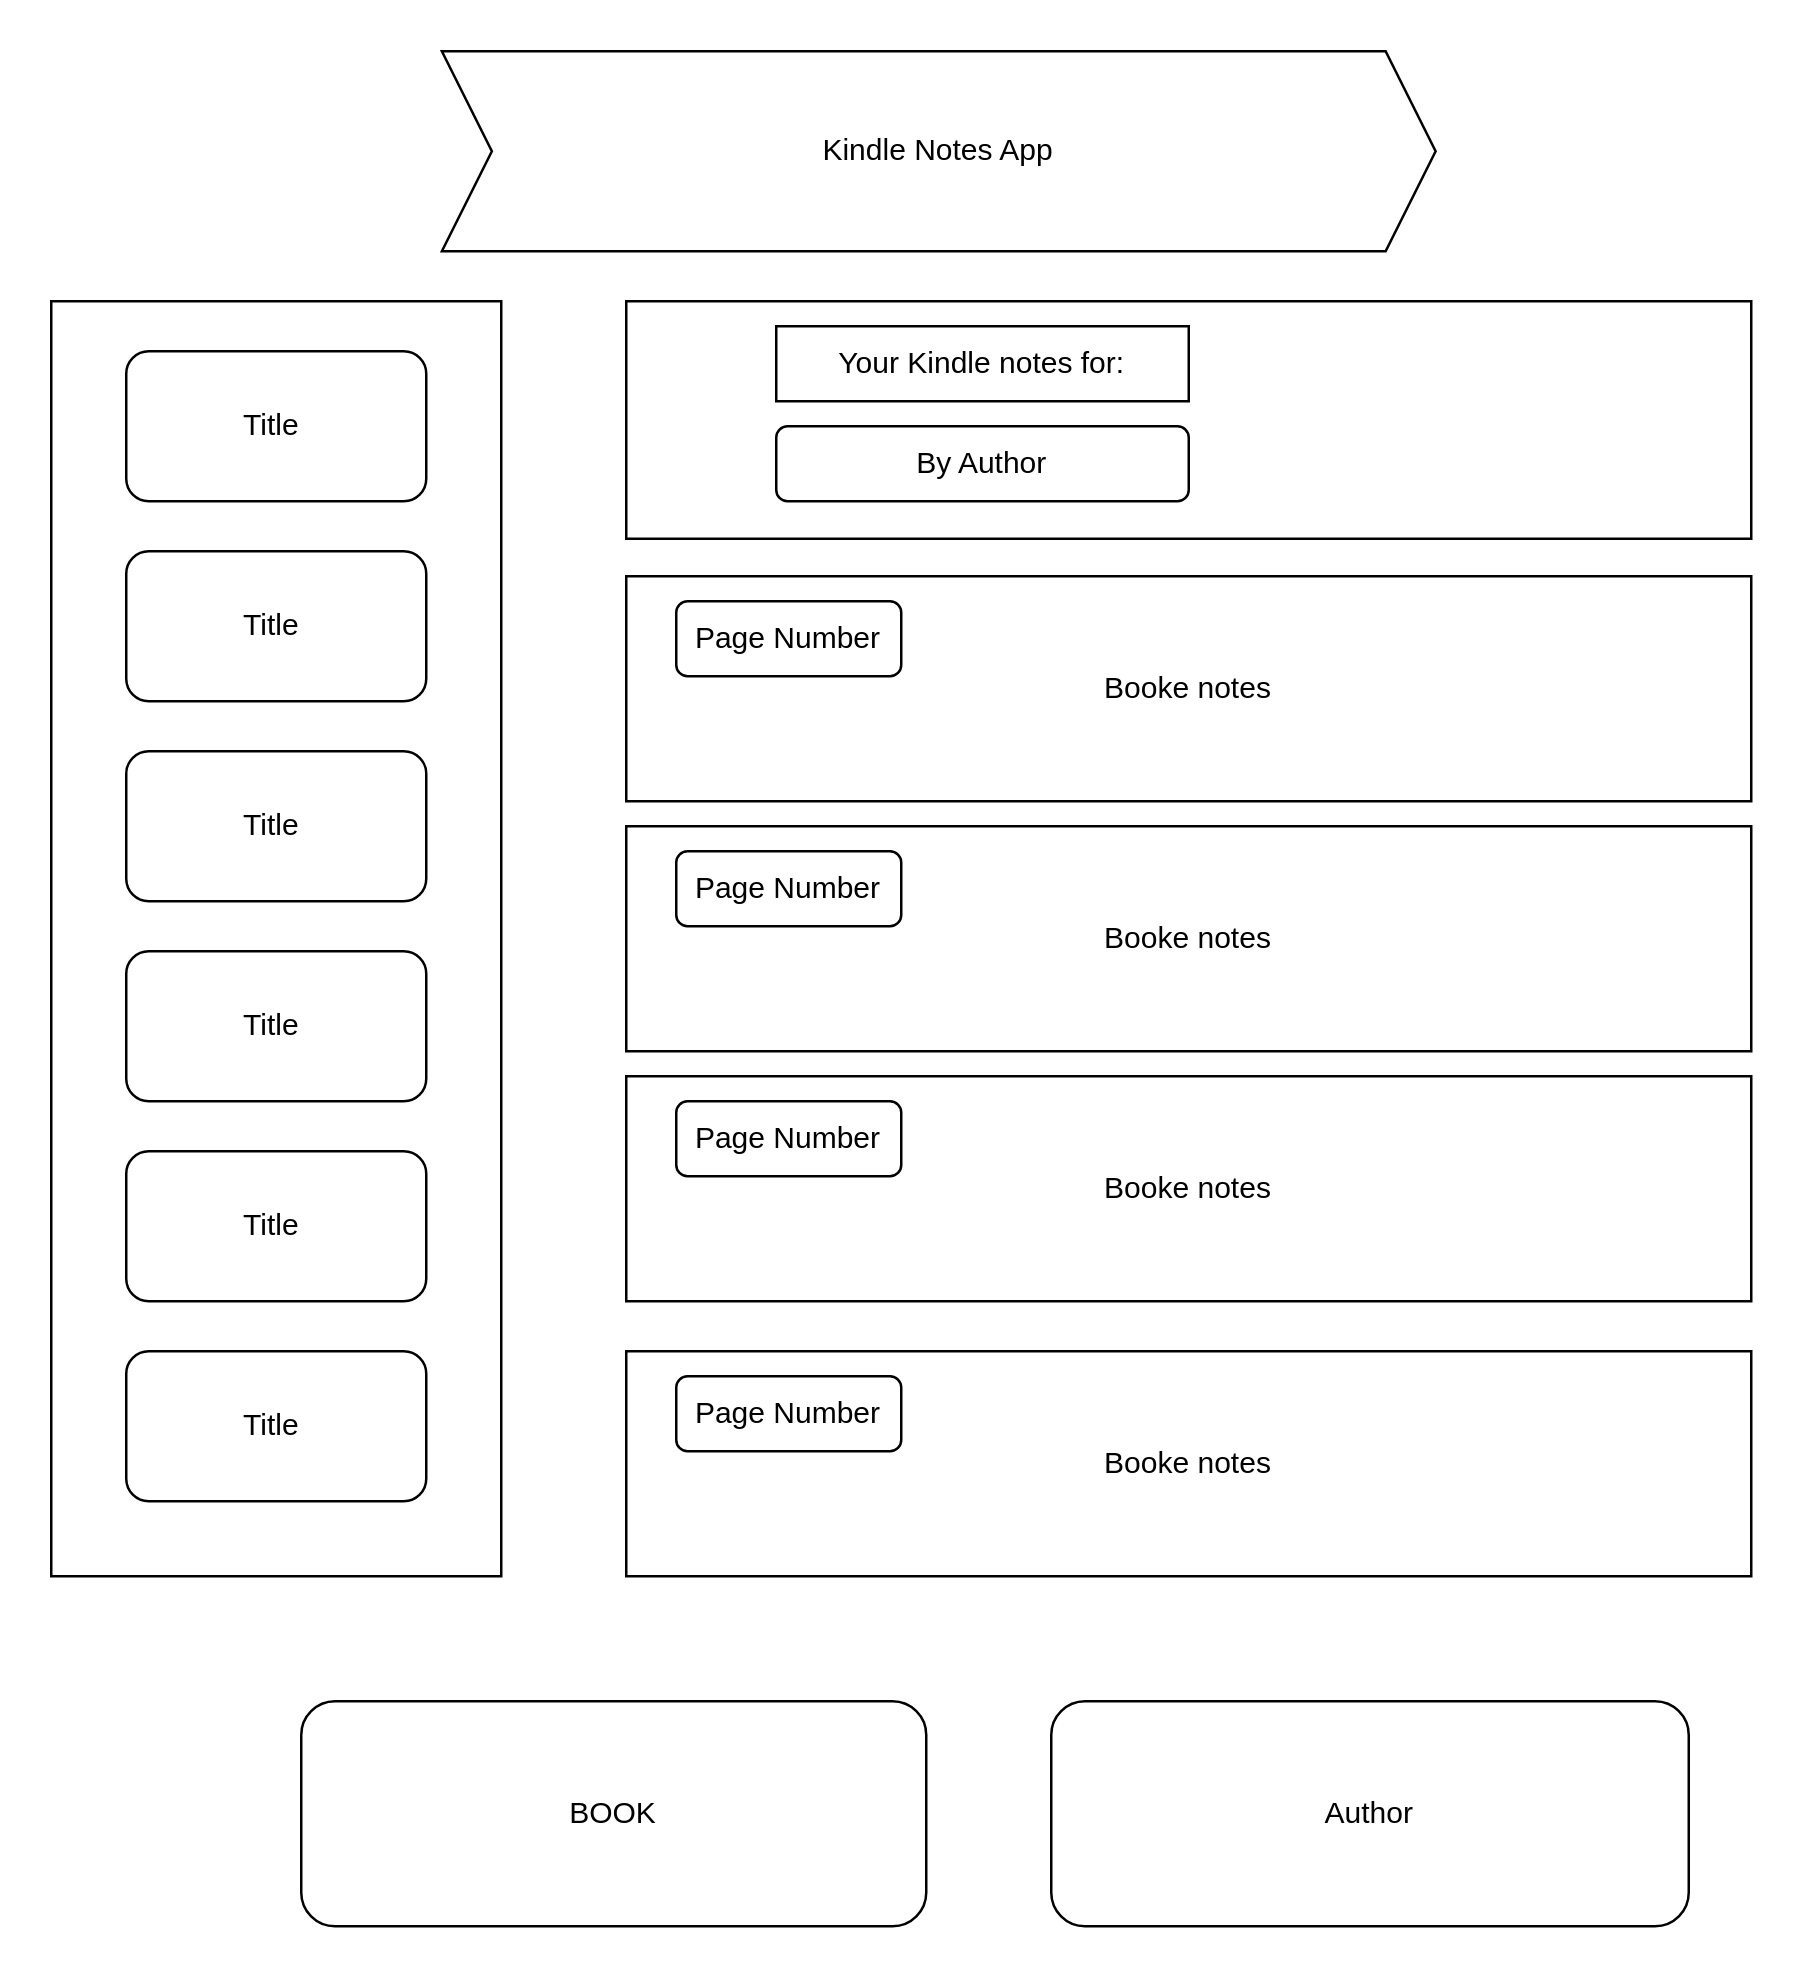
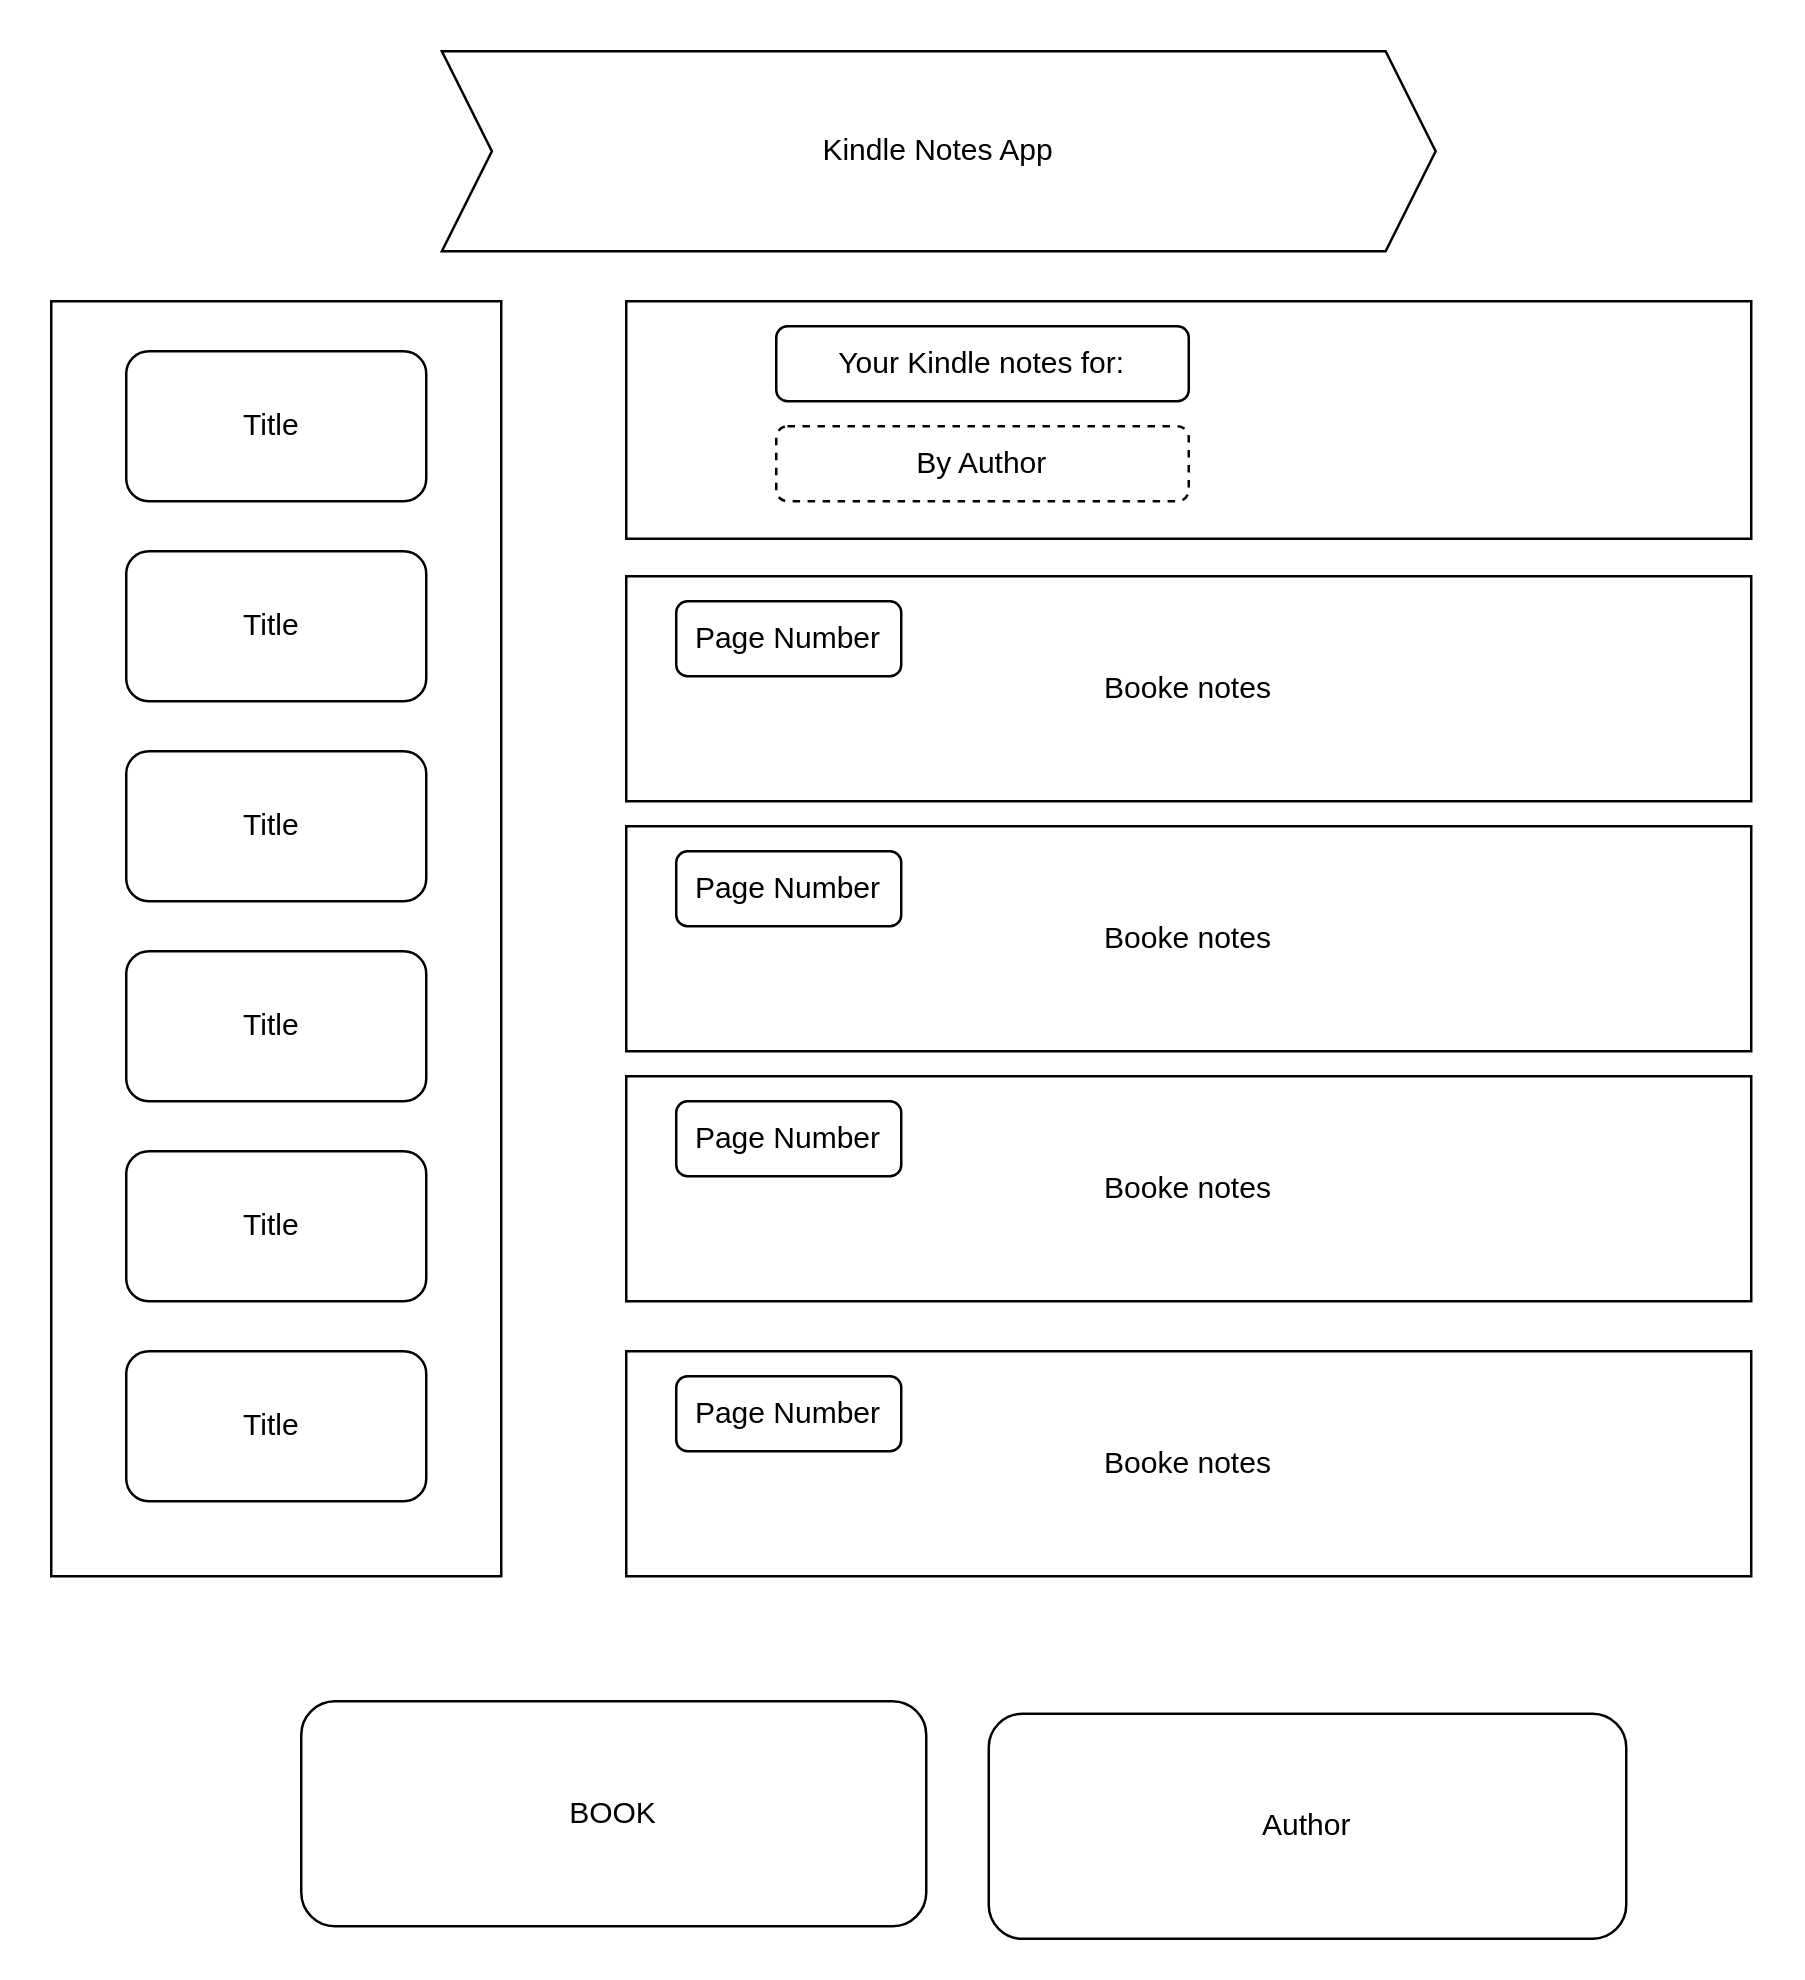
(983, 364) -> (983, 364)
(983, 464) -> (983, 464)
(1370, 1814) -> (1308, 1826)
